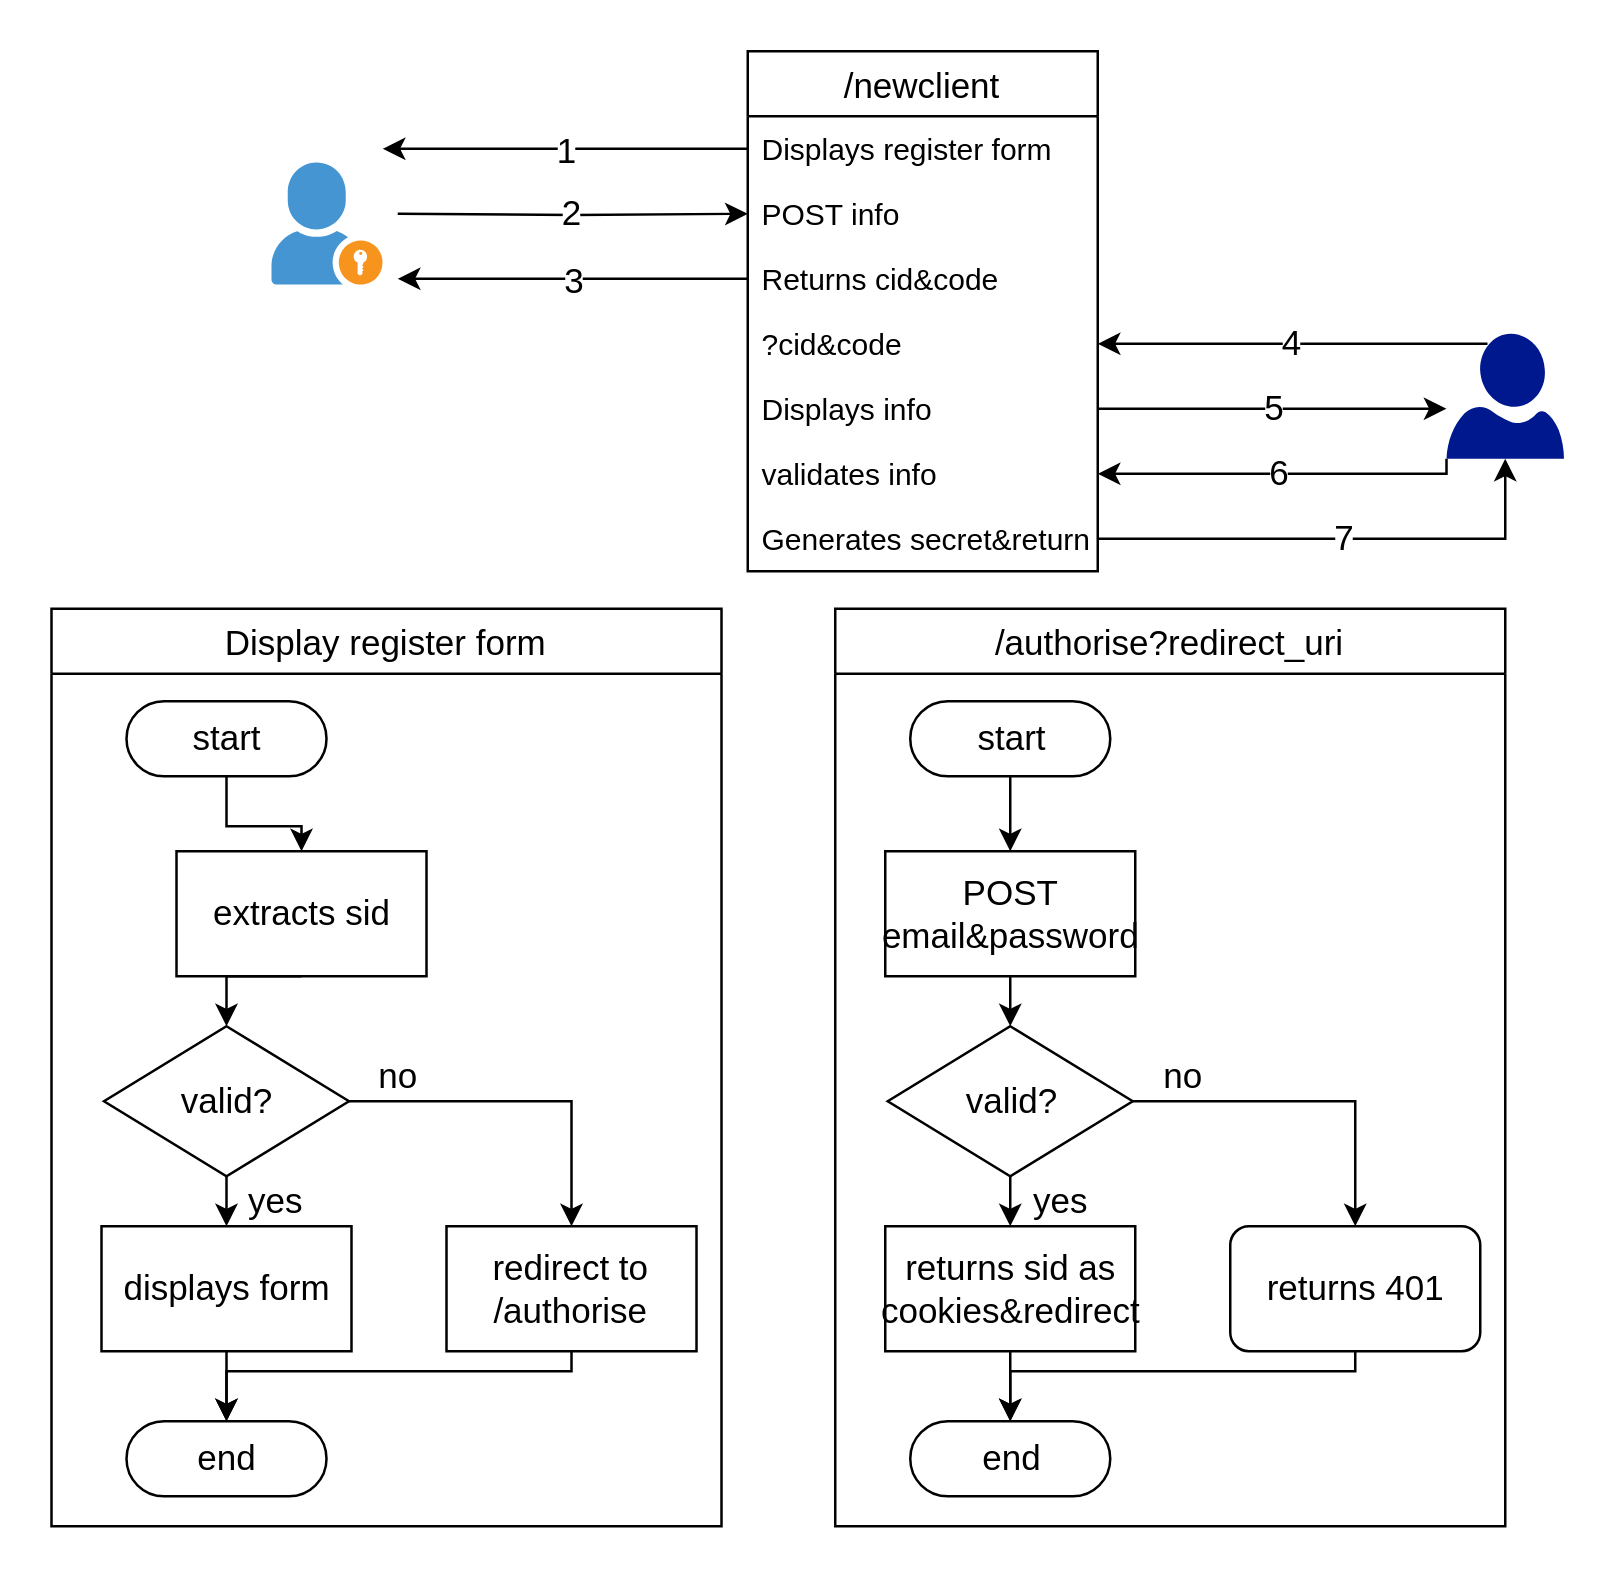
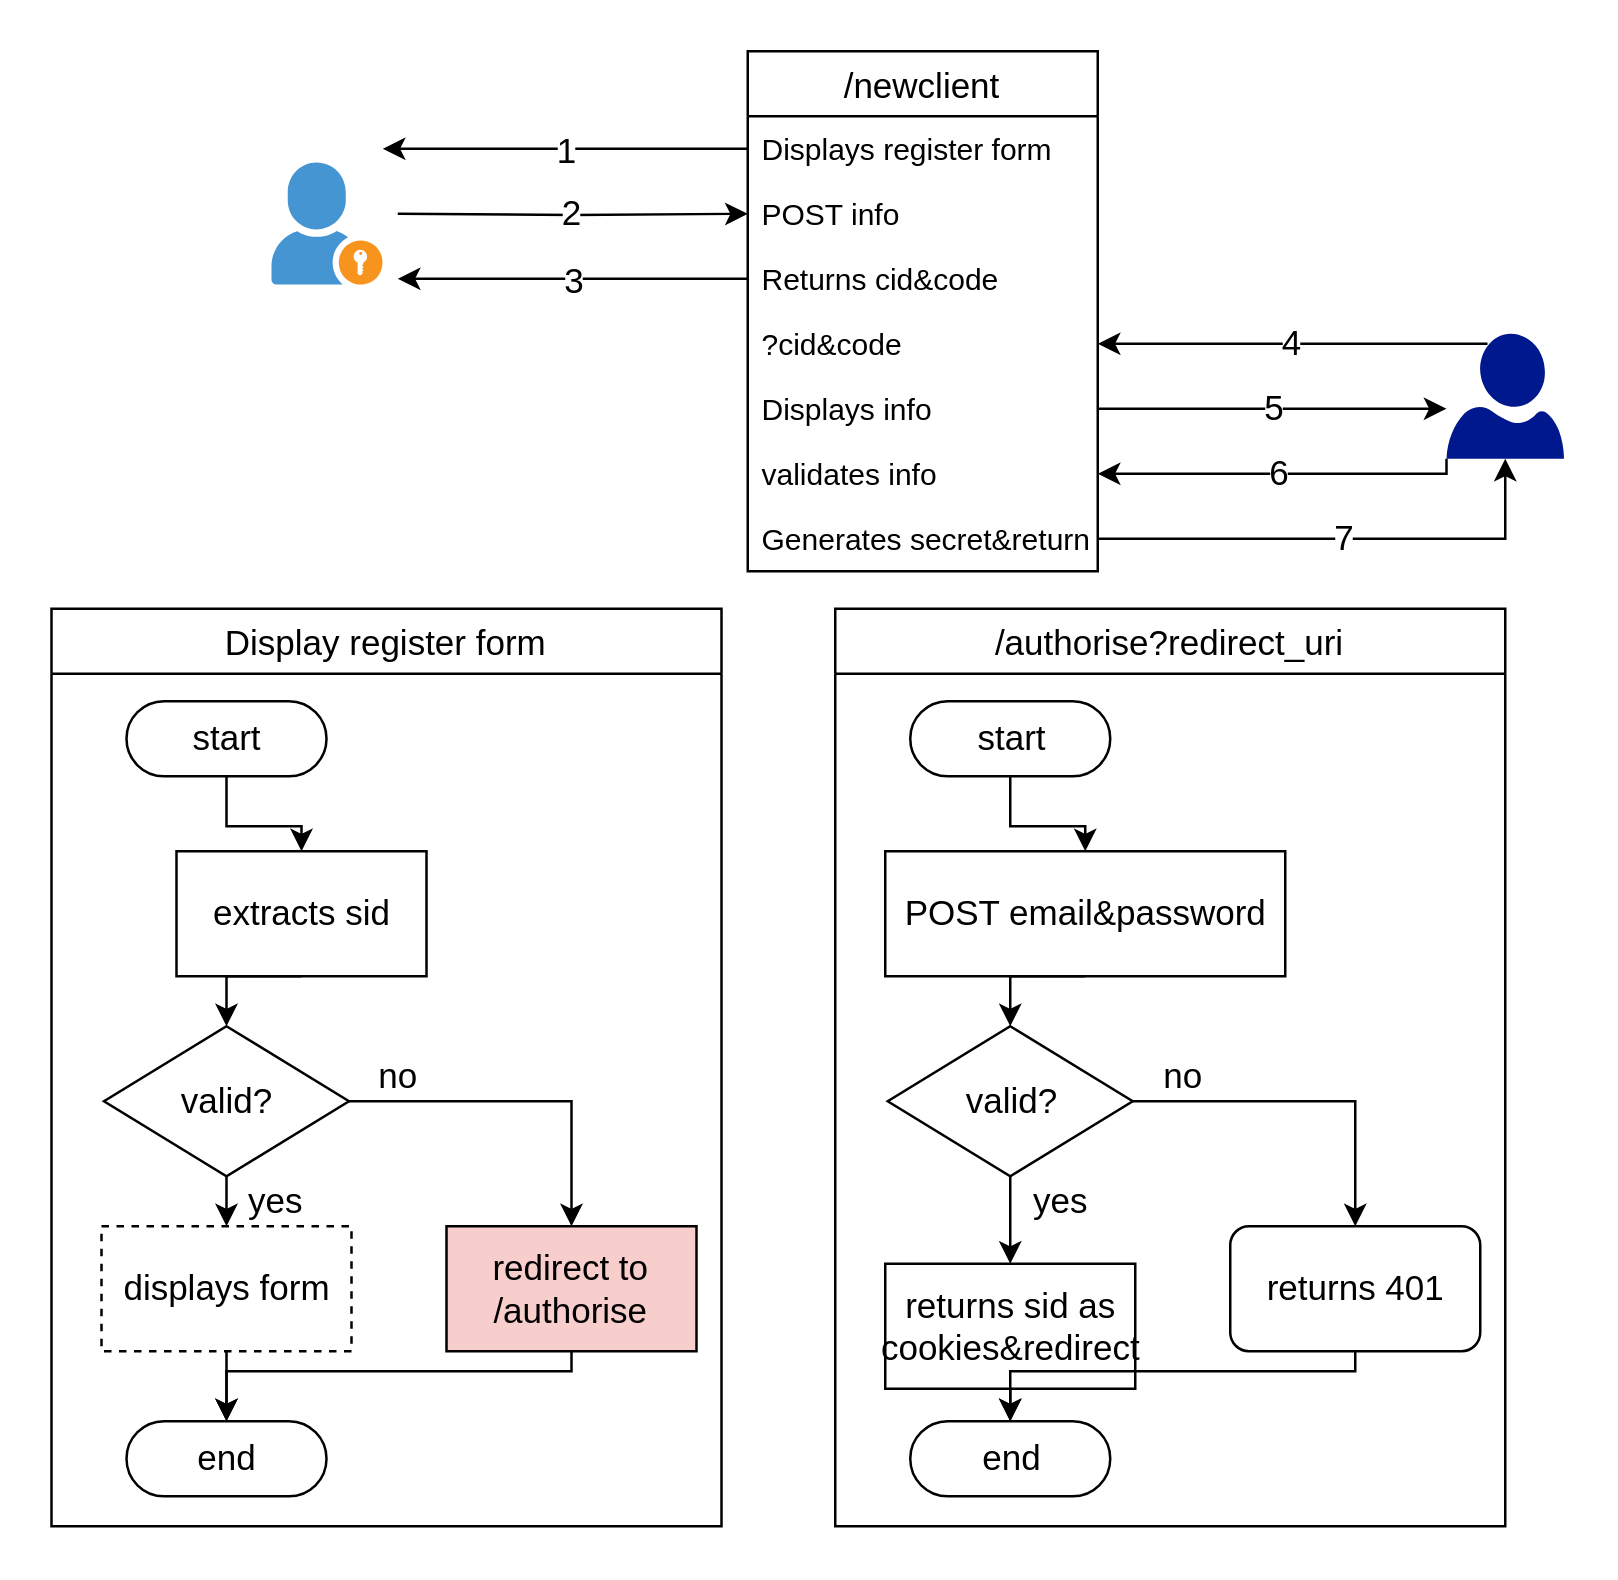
(1010, 914) -> (1085, 914)
(226, 1289) -> (226, 1289)
(571, 1289) -> (571, 1289)
(1010, 1289) -> (1010, 1326)
